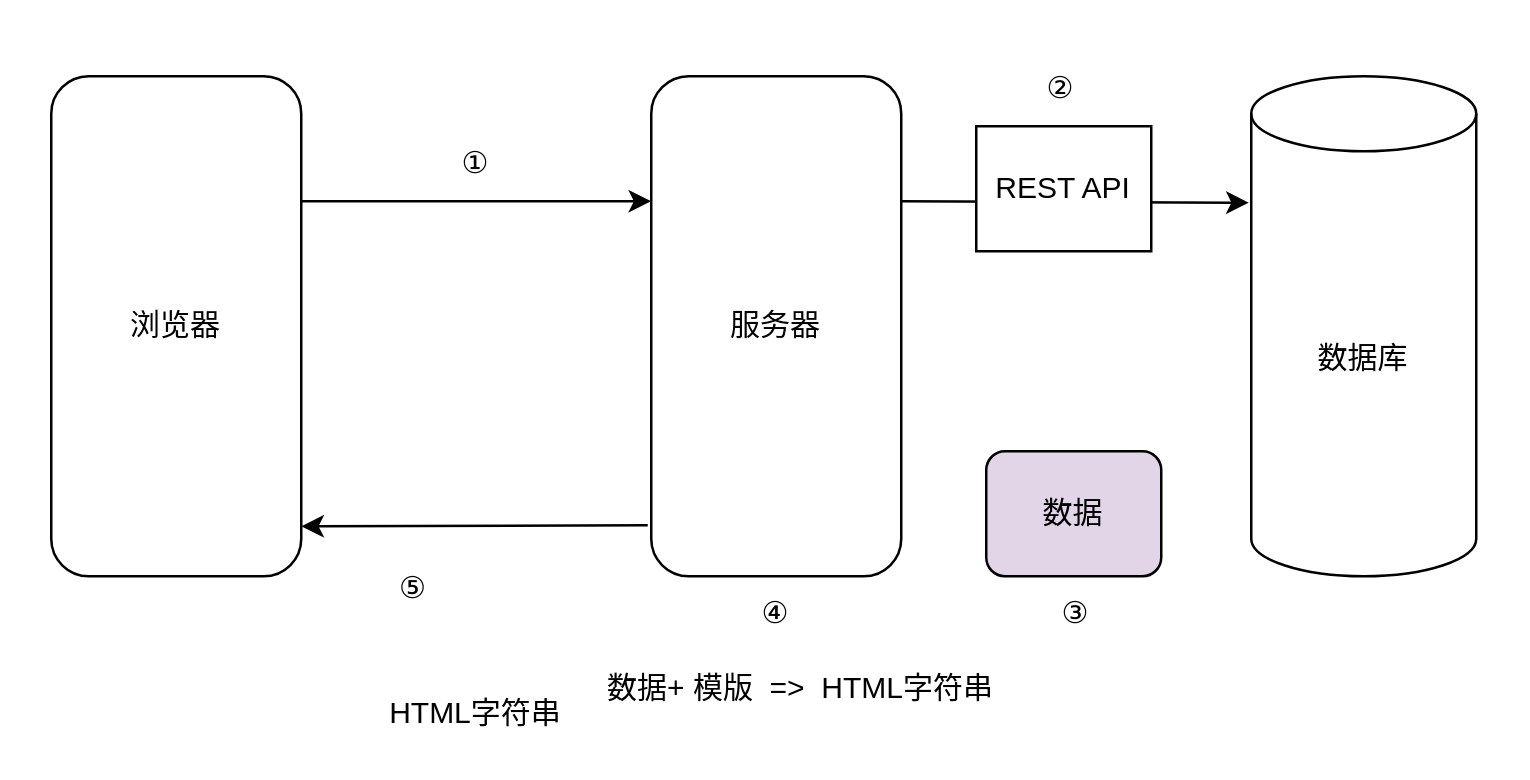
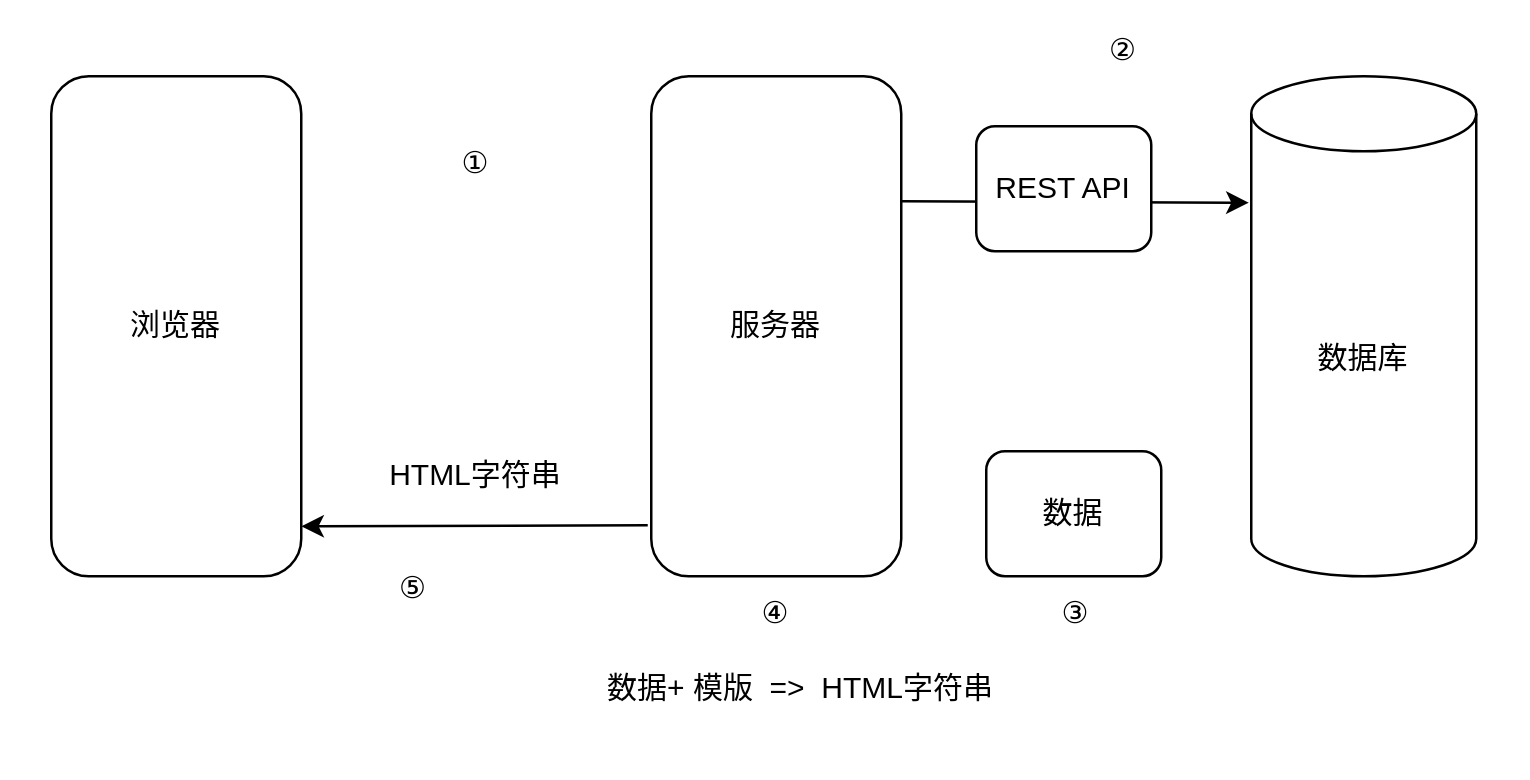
(1061, 89) -> (1124, 51)
(1064, 189) -> (1064, 189)
(468, 201) -> none
(1074, 514) -> (1074, 514)
(476, 714) -> (476, 476)
